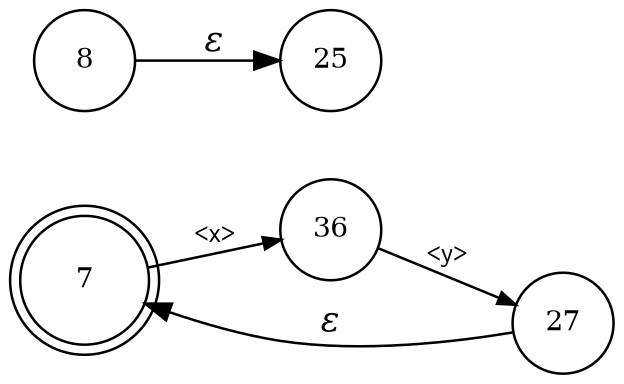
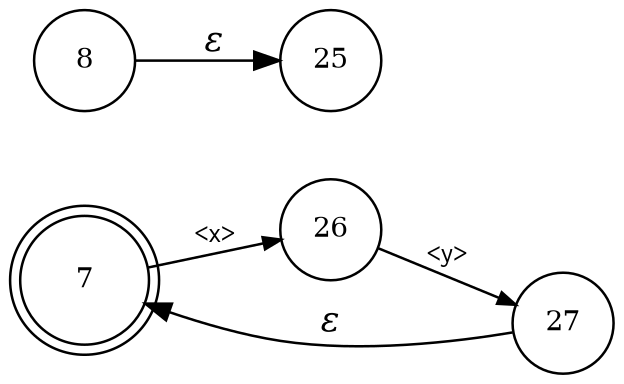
(331, 230) -> (331, 230)
